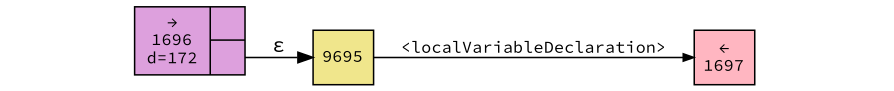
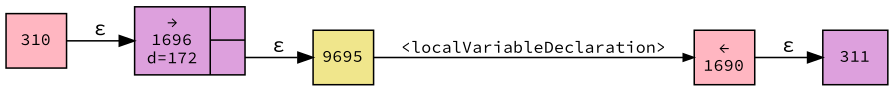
none -> (36, 41)
(724, 57) -> (724, 57)
none -> (855, 57)
